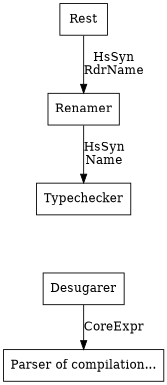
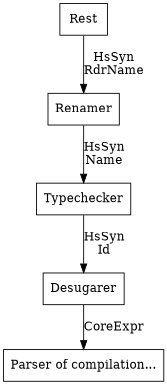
none -> (84, 239)
